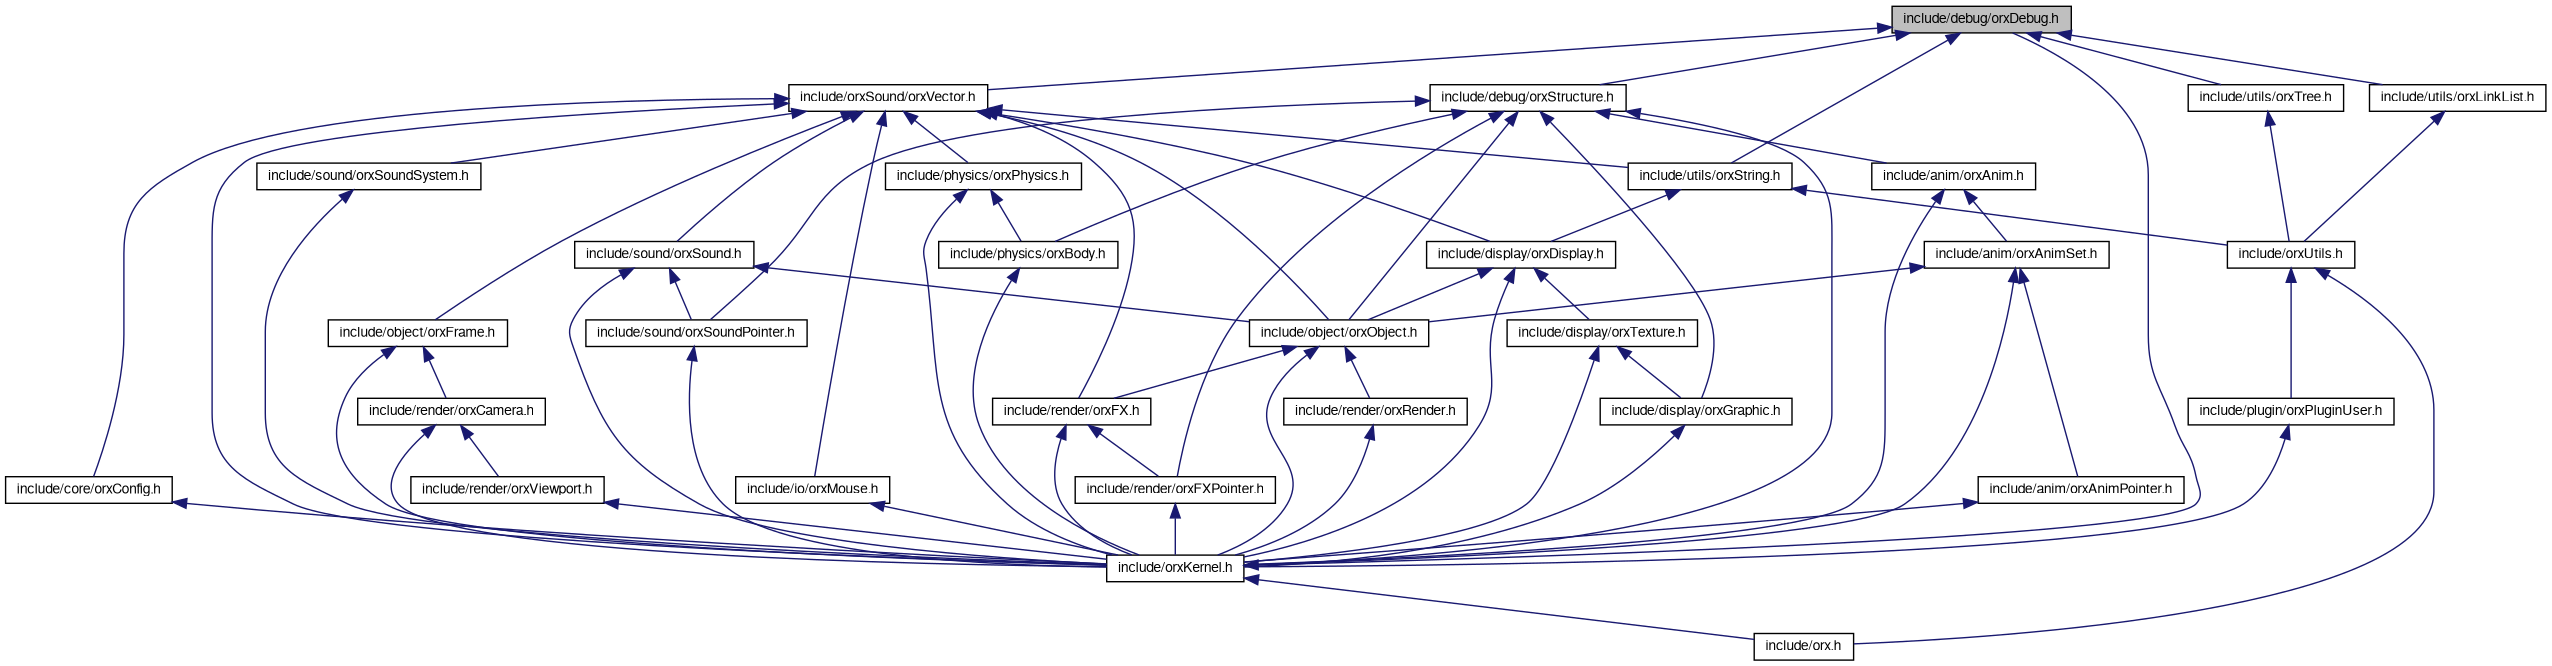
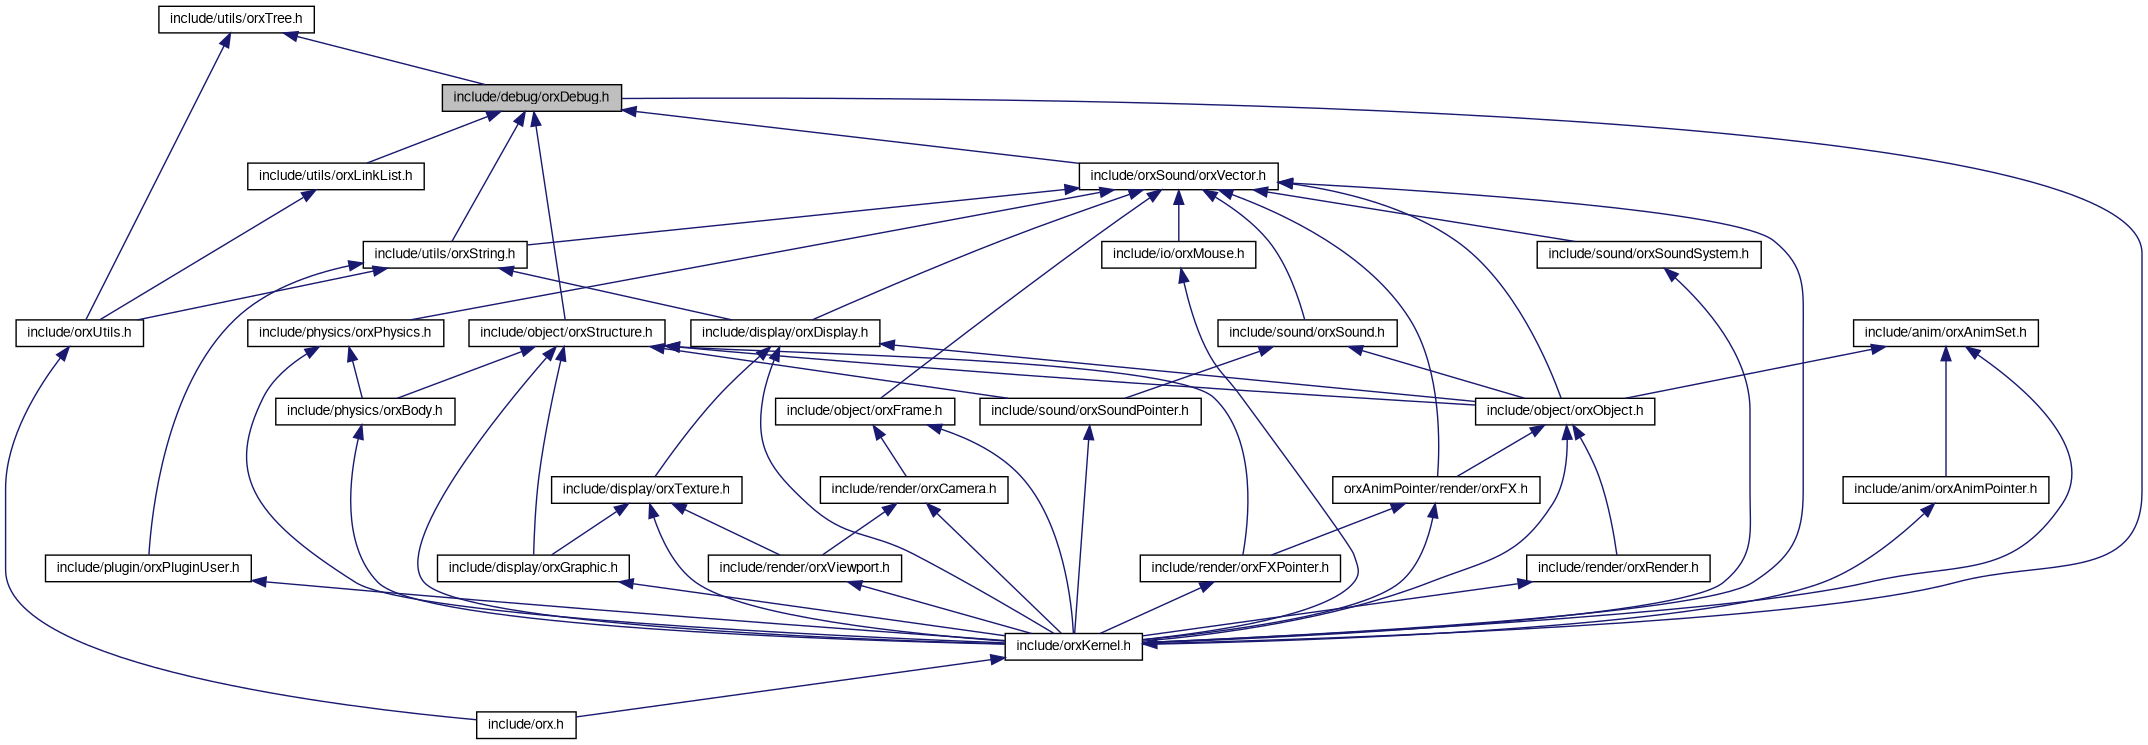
(2131, 61) -> (391, 61)
(1528, 98) -> (567, 333)
(1954, 176) -> none
(2291, 340) -> (197, 371)
(1072, 412) -> (1436, 490)
(89, 490) -> none
(701, 505) -> none
none -> (732, 532)
